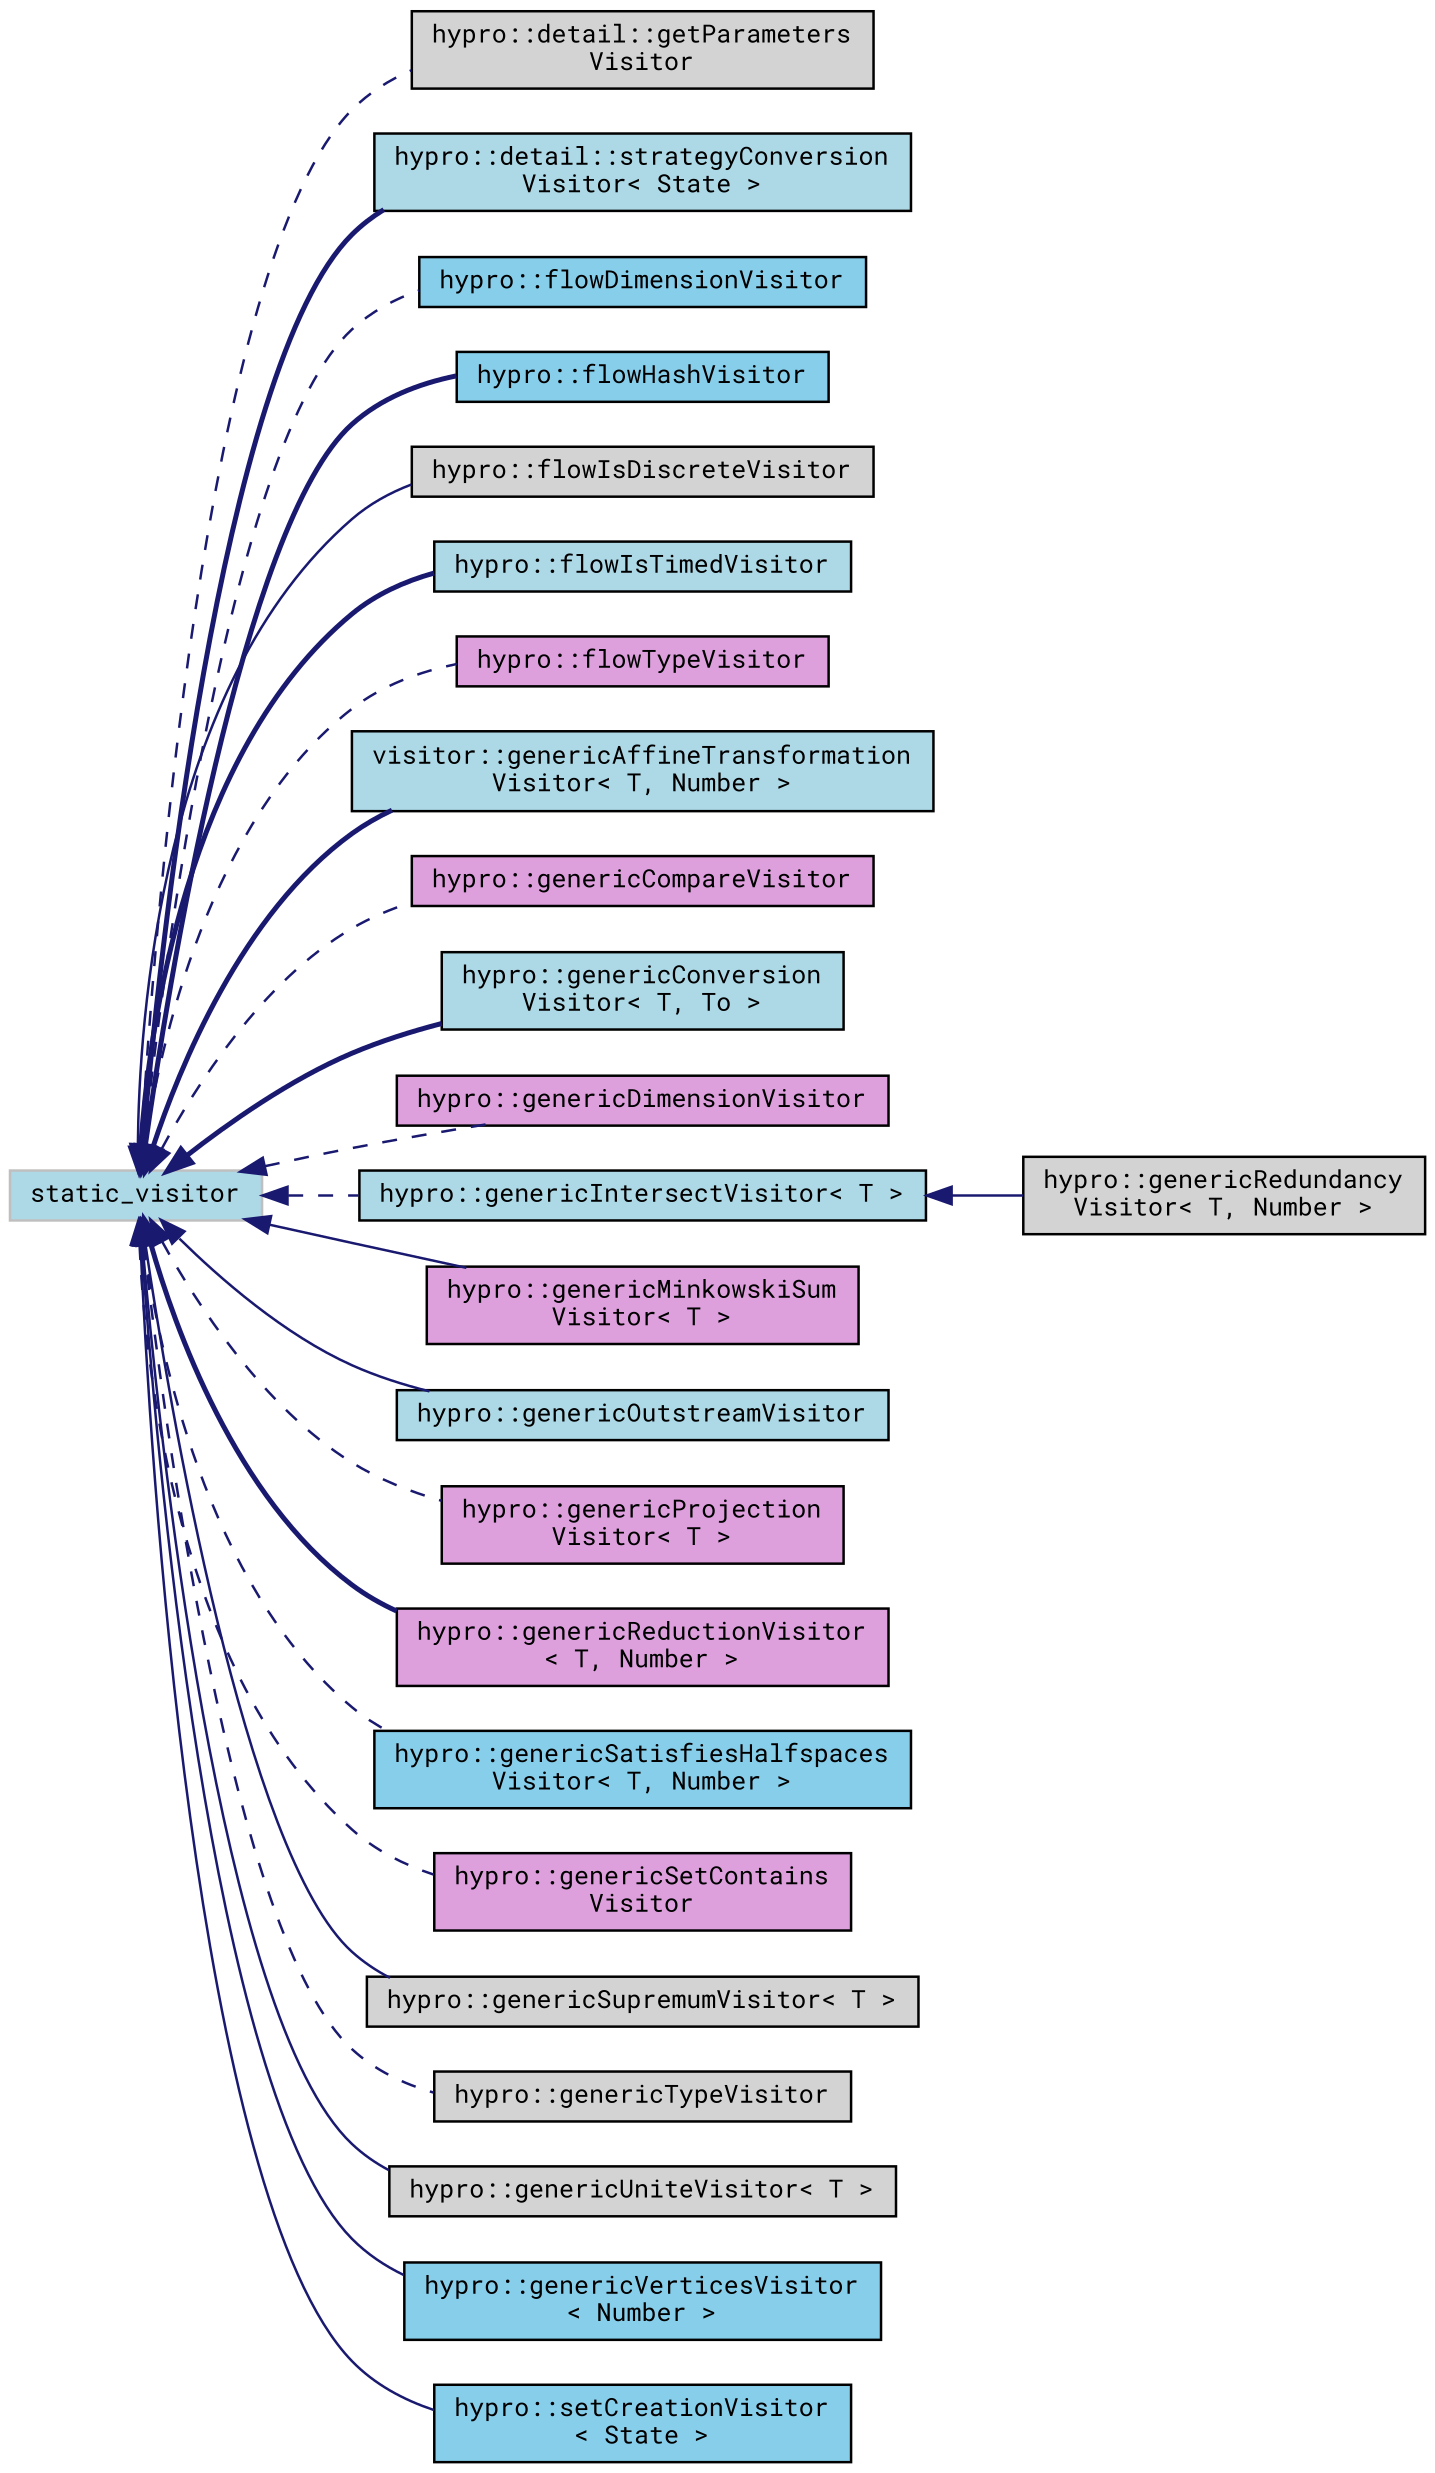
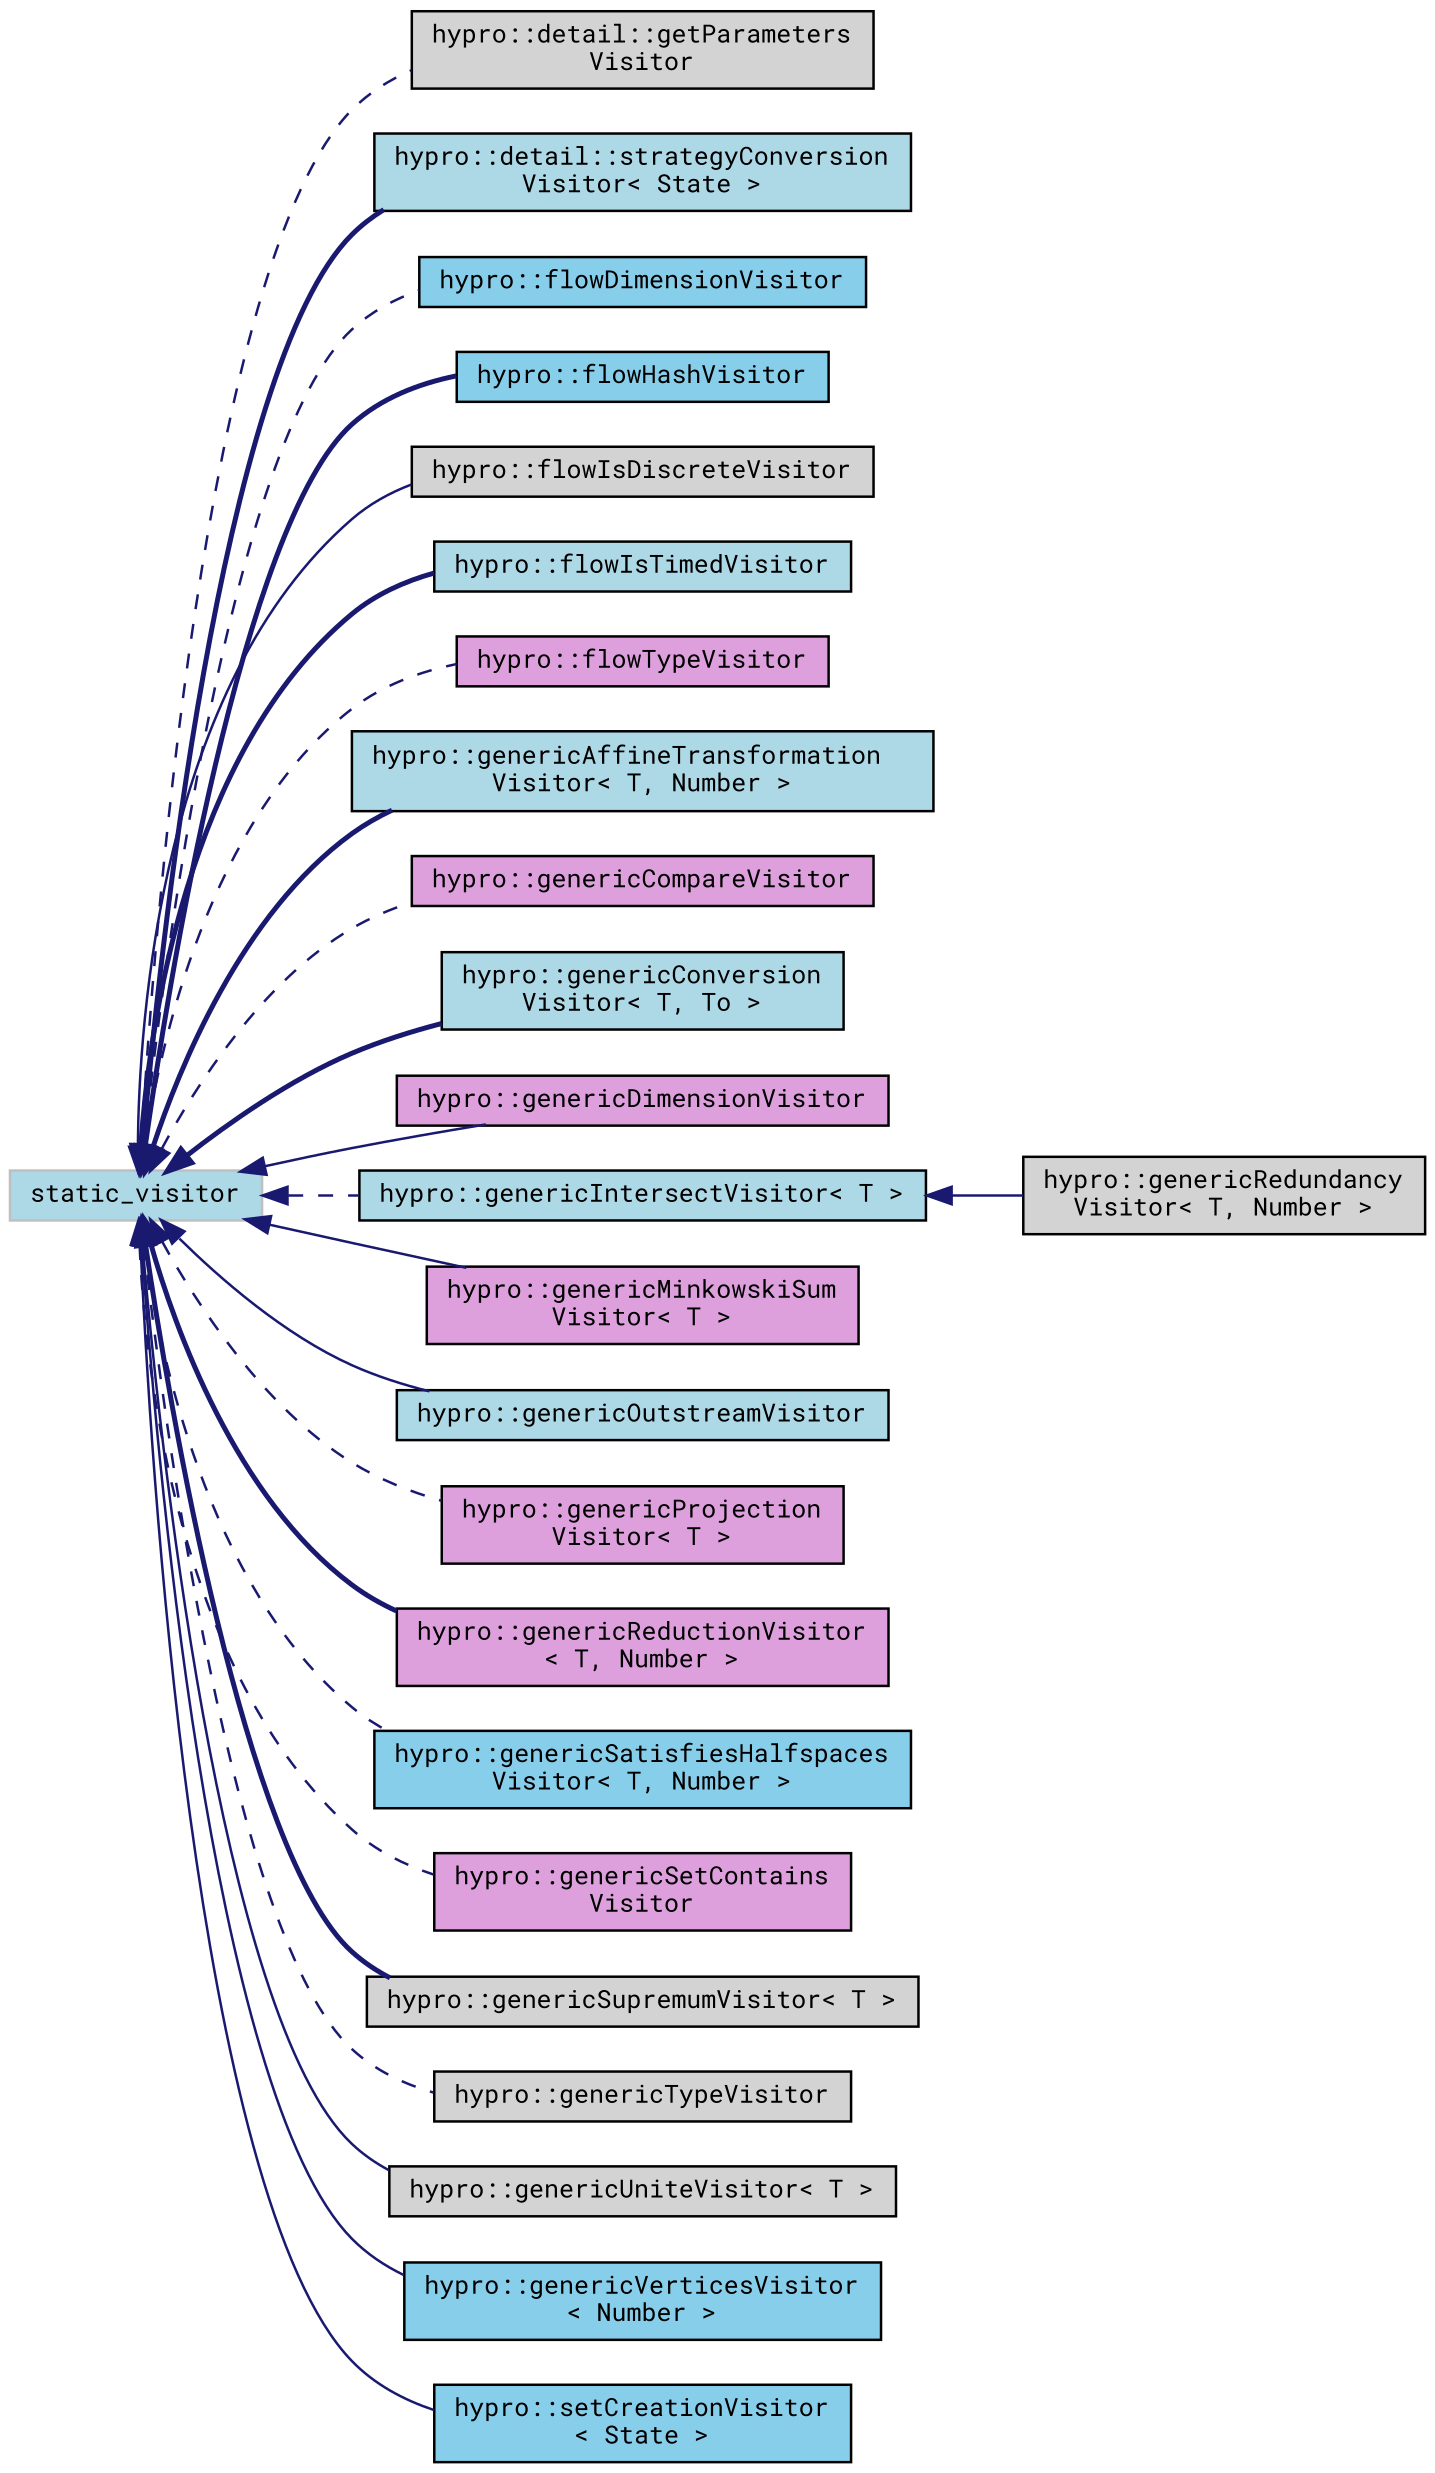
(643, 771) -> (643, 771)
(375, 1144) -> (375, 1144)
(246, 1728) -> (246, 1728)
